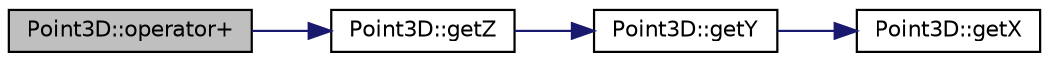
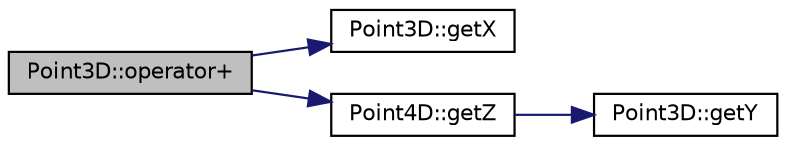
(423, 31) -> (423, 115)
(806, 31) -> (280, 51)
